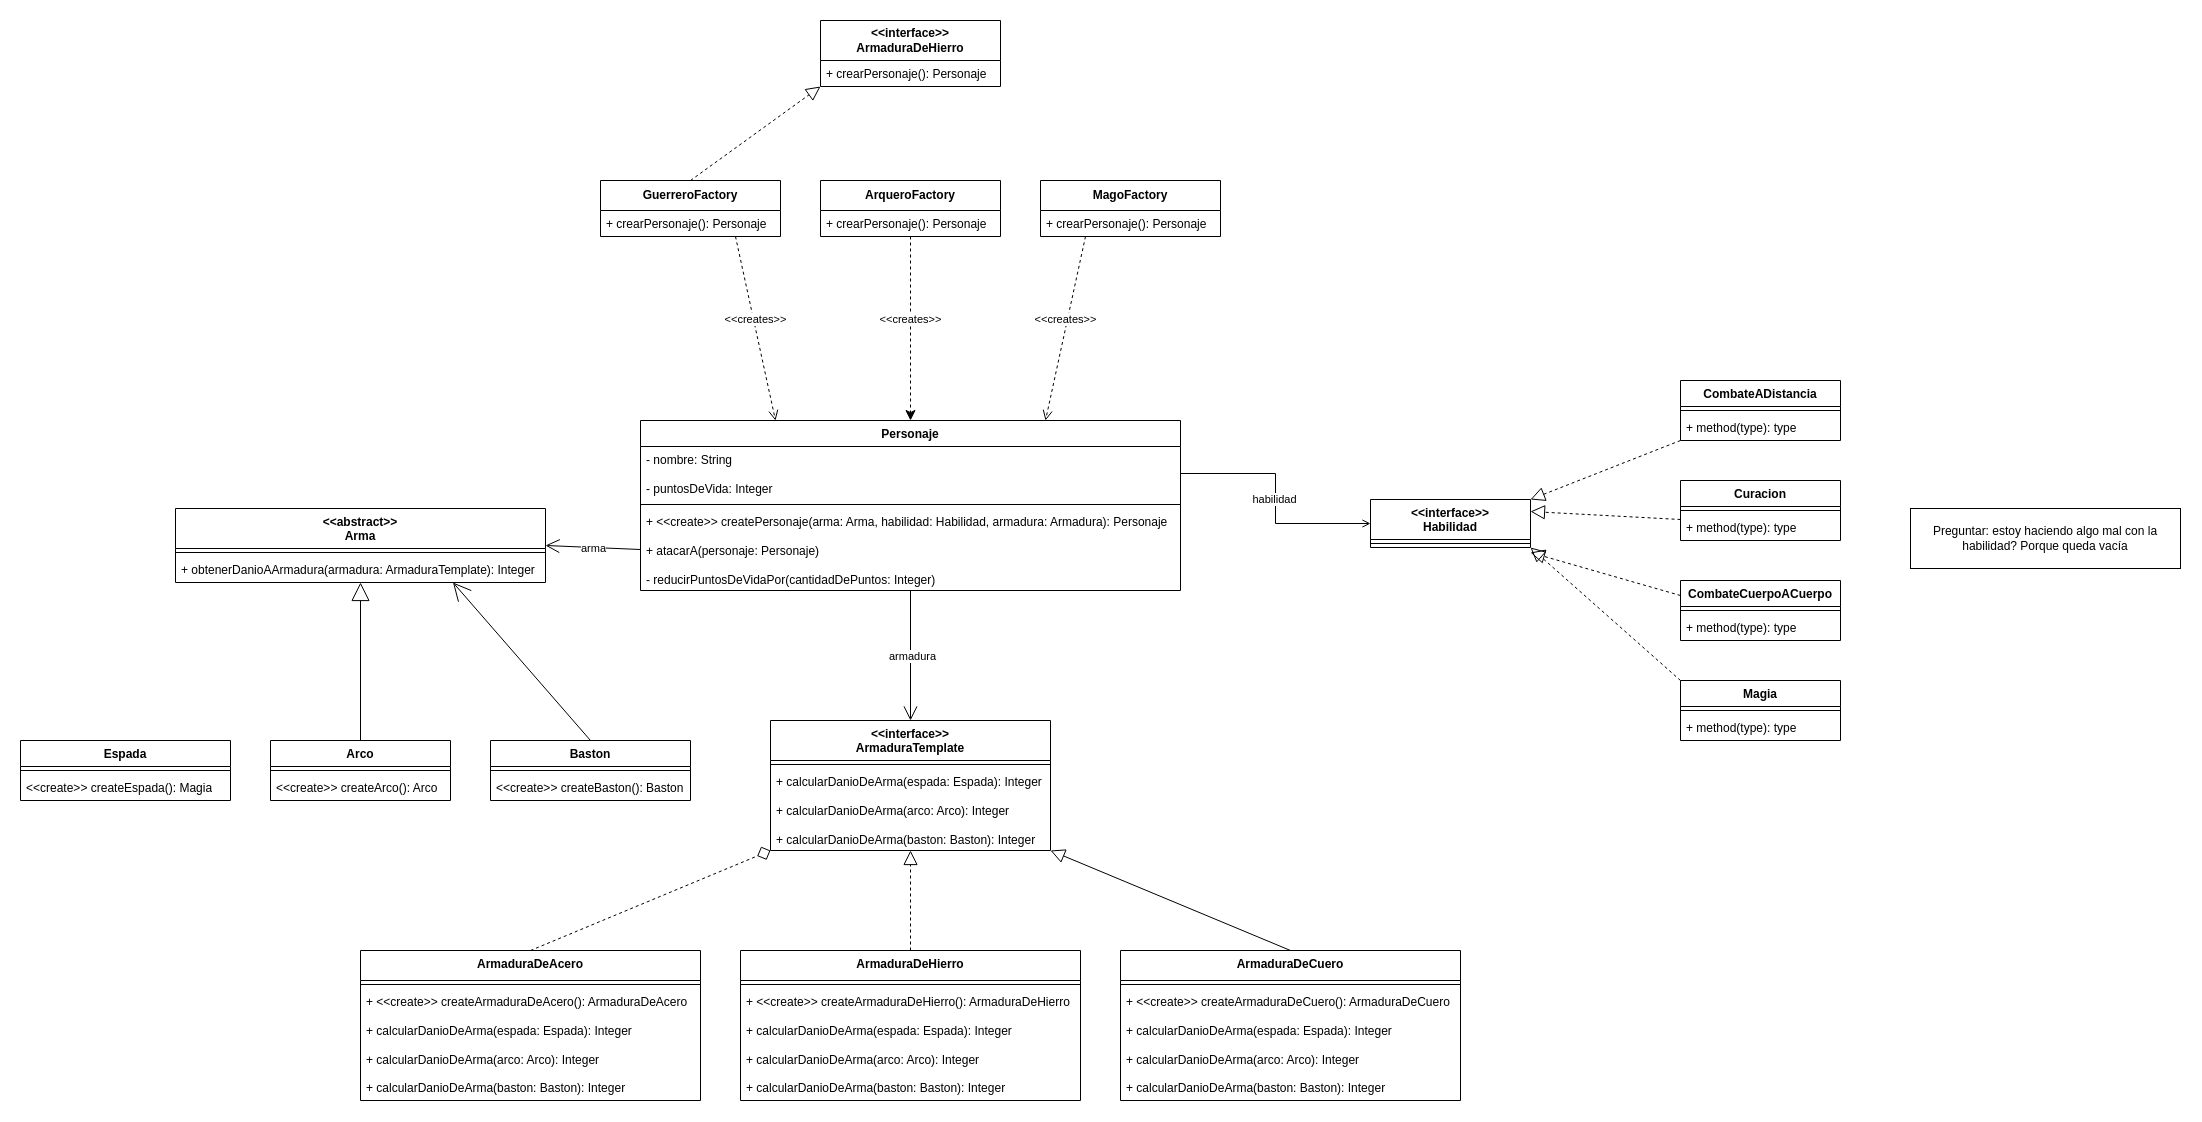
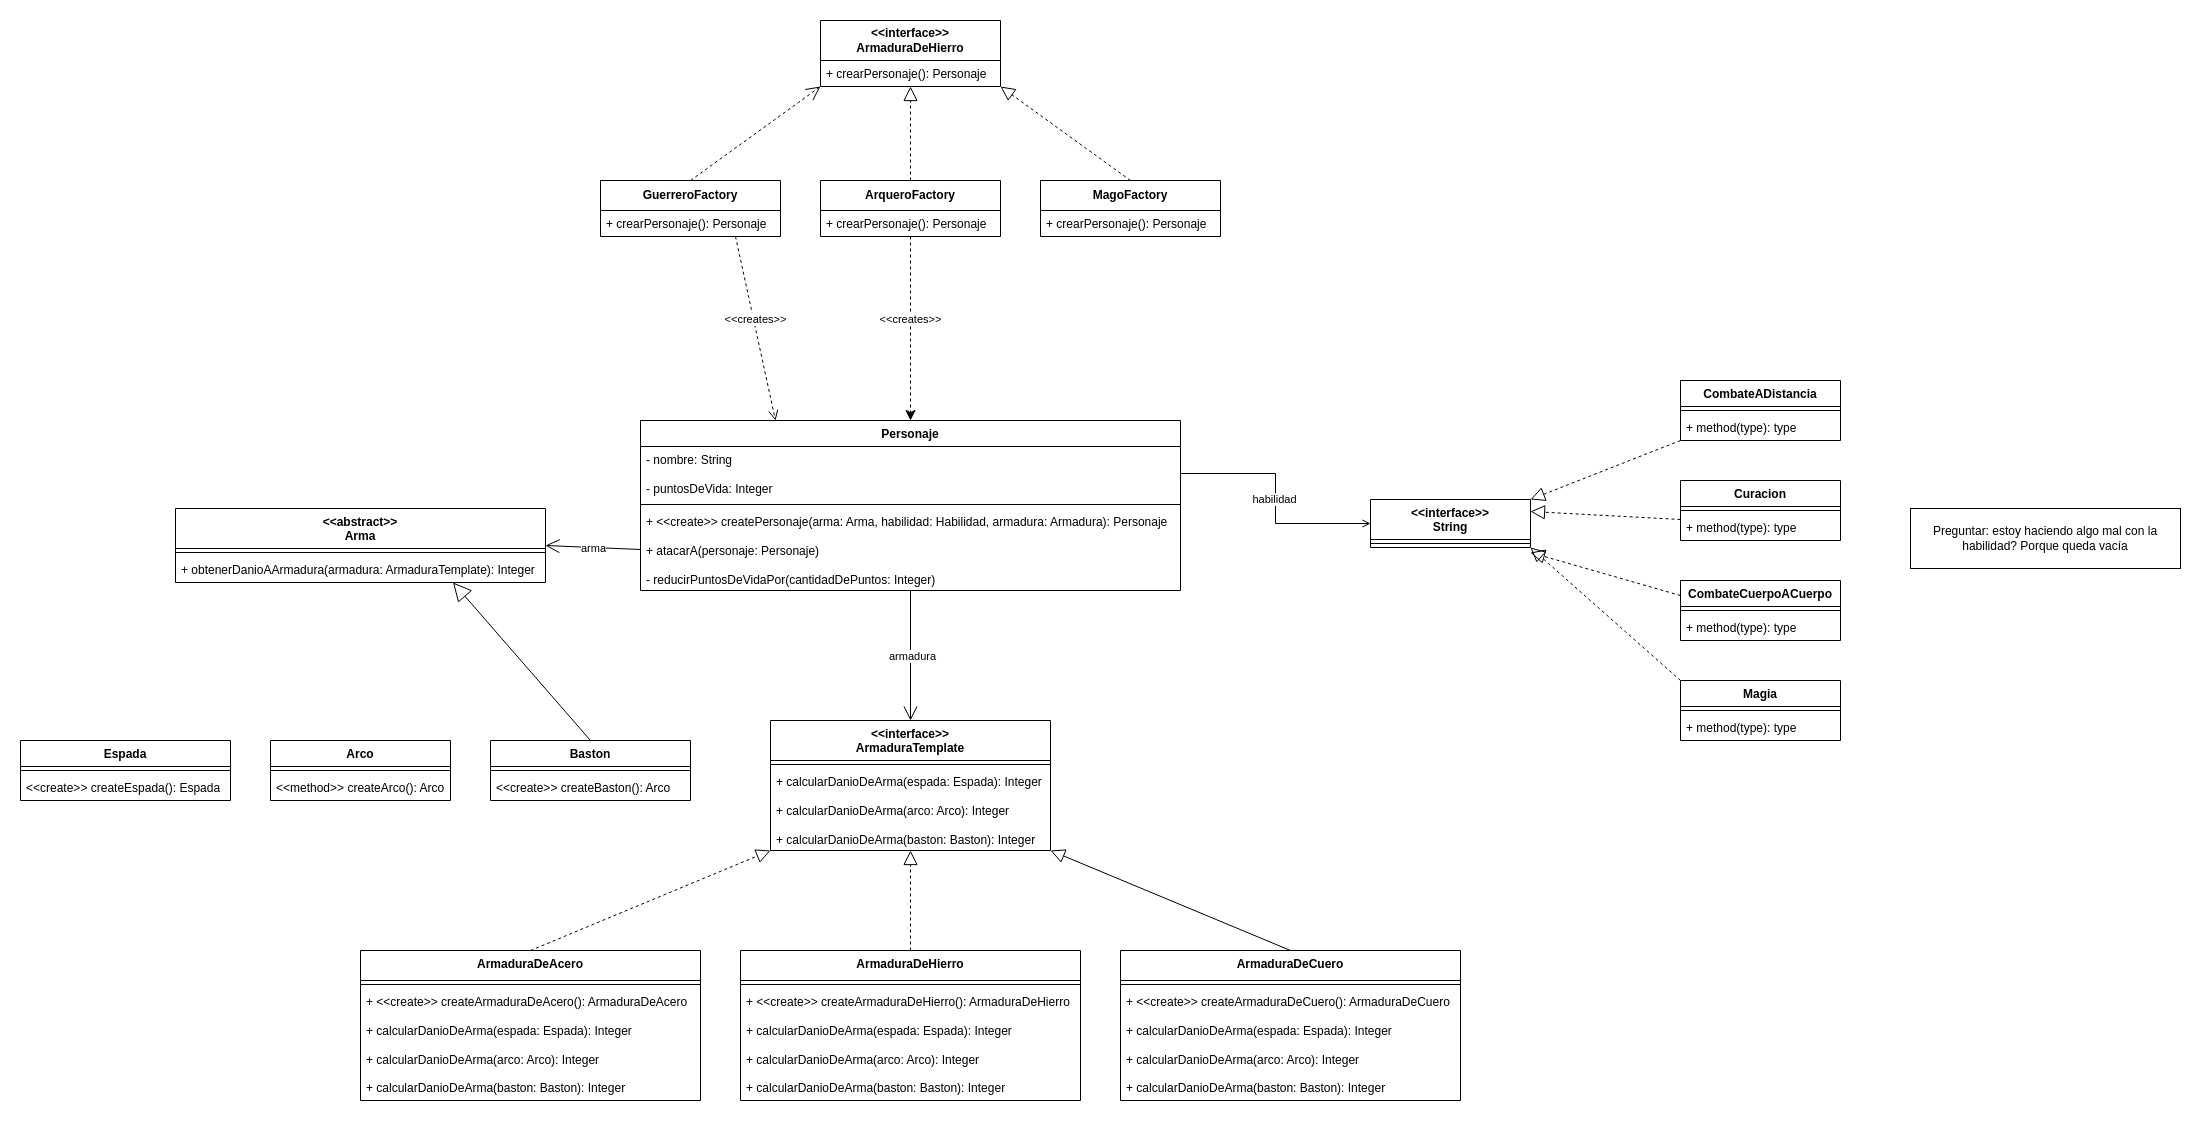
(807, 96) -> (812, 93)
none -> (1070, 136)
none -> (911, 140)
(1066, 327) -> none
(1451, 521) -> (1451, 521)
(460, 591) -> (466, 597)
(361, 671) -> none
(127, 796) -> (127, 796)
(362, 796) -> (362, 796)
(592, 796) -> (592, 796)
(756, 857) -> (756, 857)
